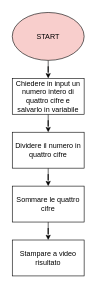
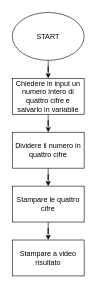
(48, 36) -> (48, 36)
(48, 204) -> (48, 204)
